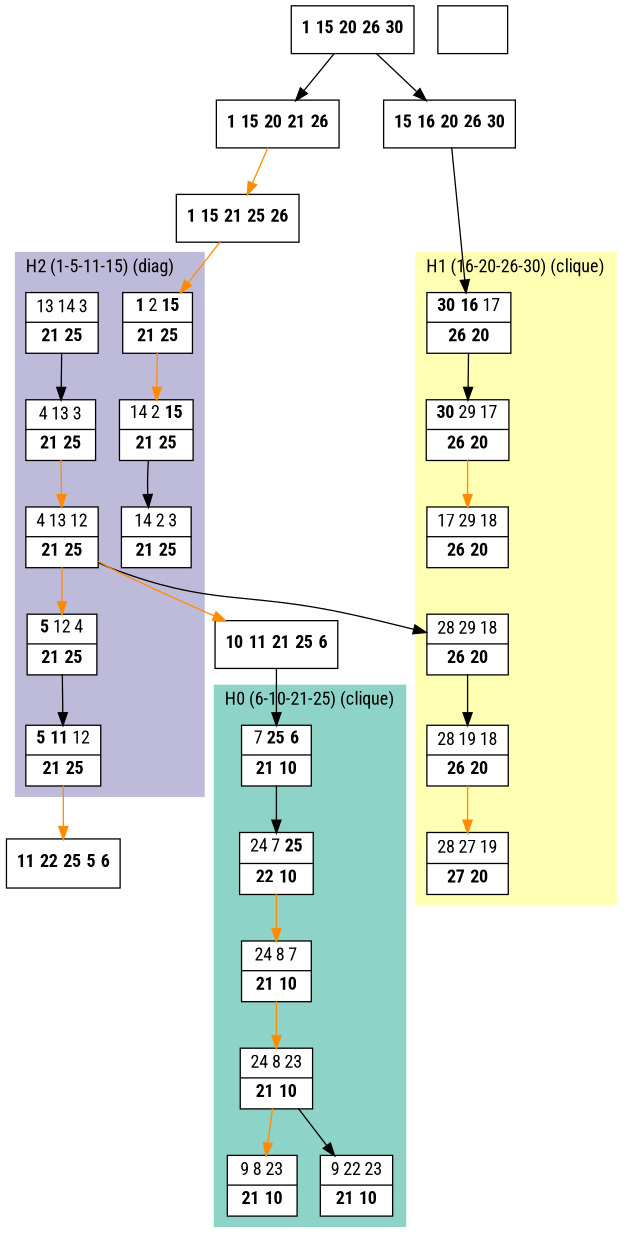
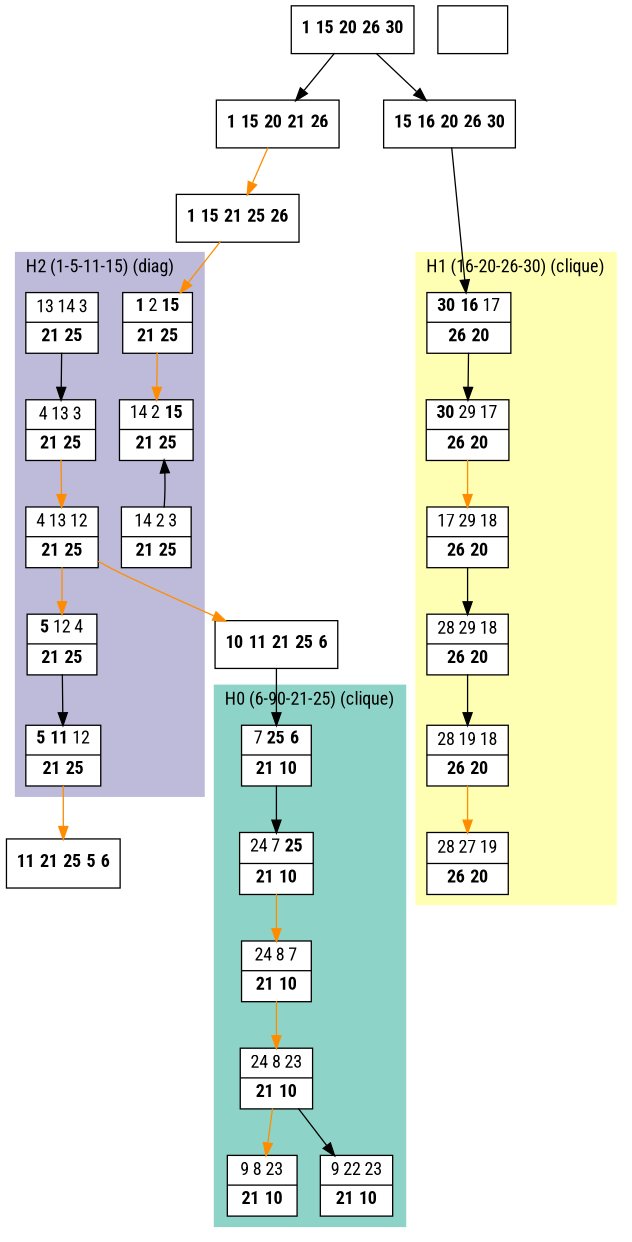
(148, 477) -> (165, 490)
(255, 600) -> (468, 584)
(310, 700) -> (310, 700)
(49, 862) -> (49, 862)
(265, 877) -> (265, 877)
(456, 877) -> (456, 877)
